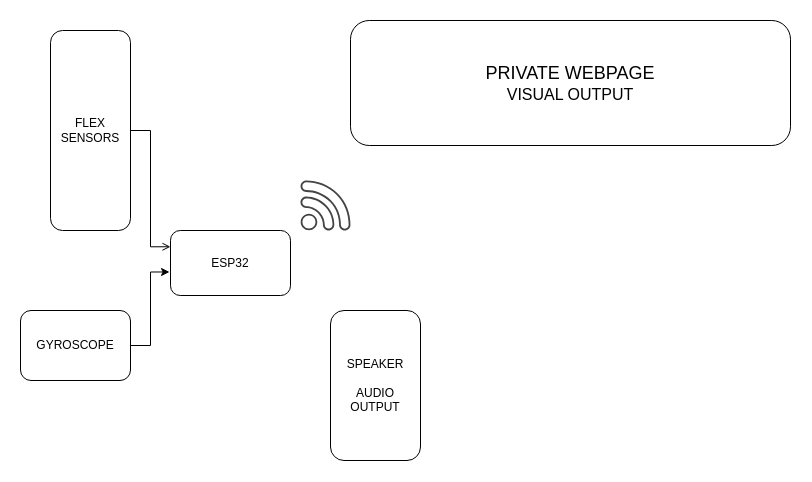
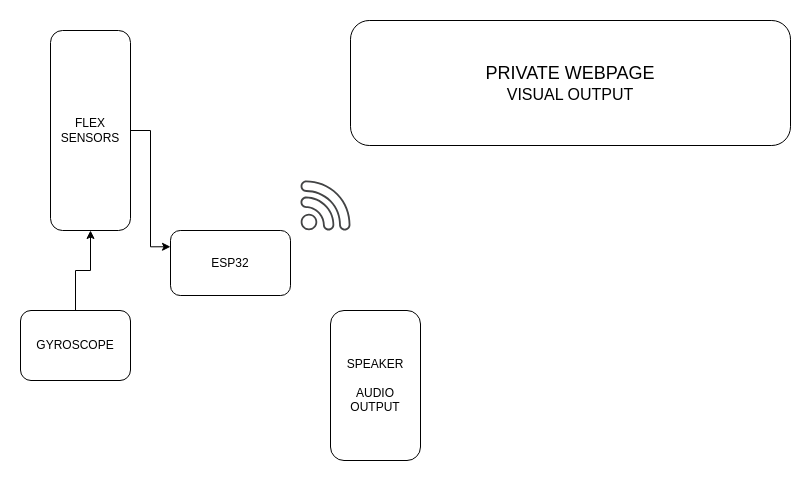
(164, 247) -> (162, 247)
(151, 313) -> (80, 271)
